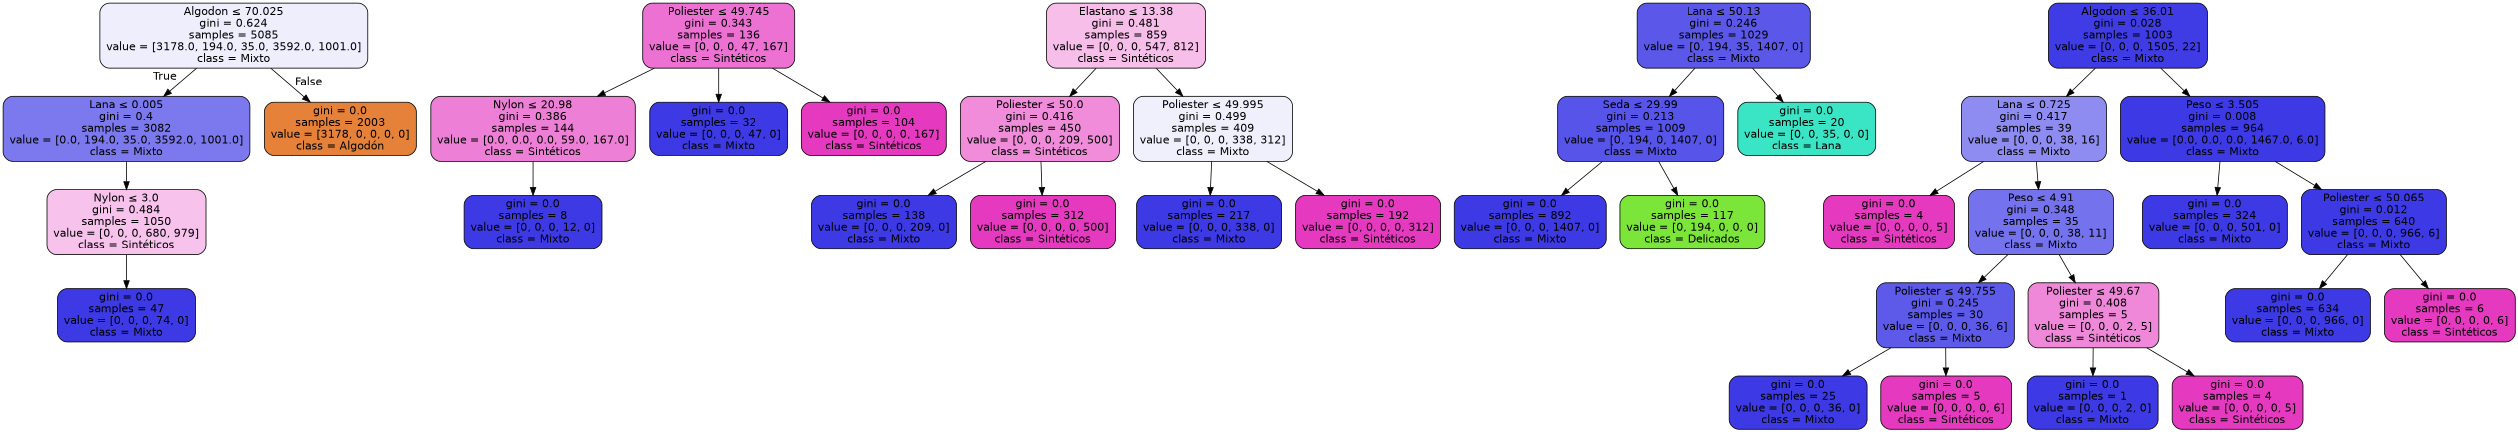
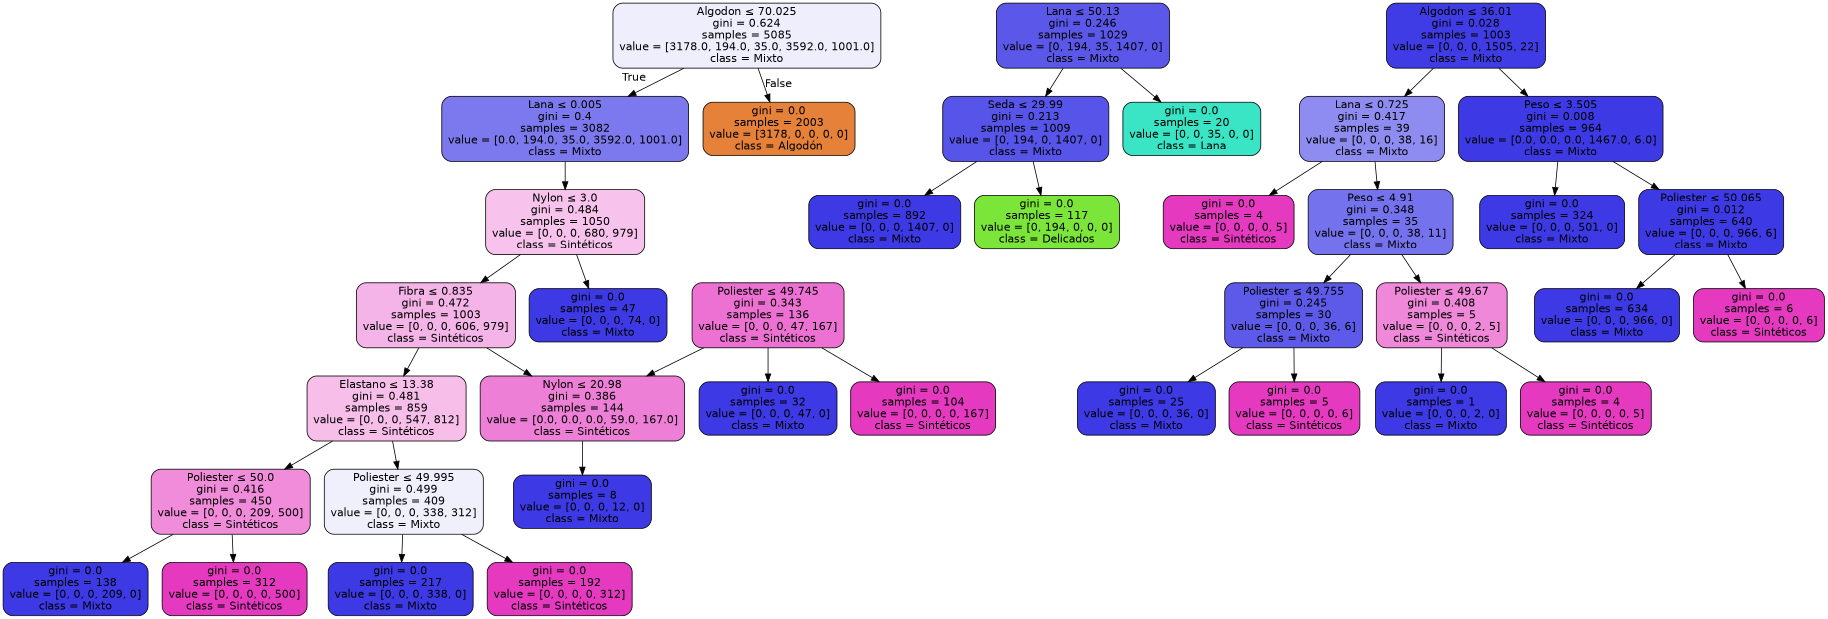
none -> (436, 315)
